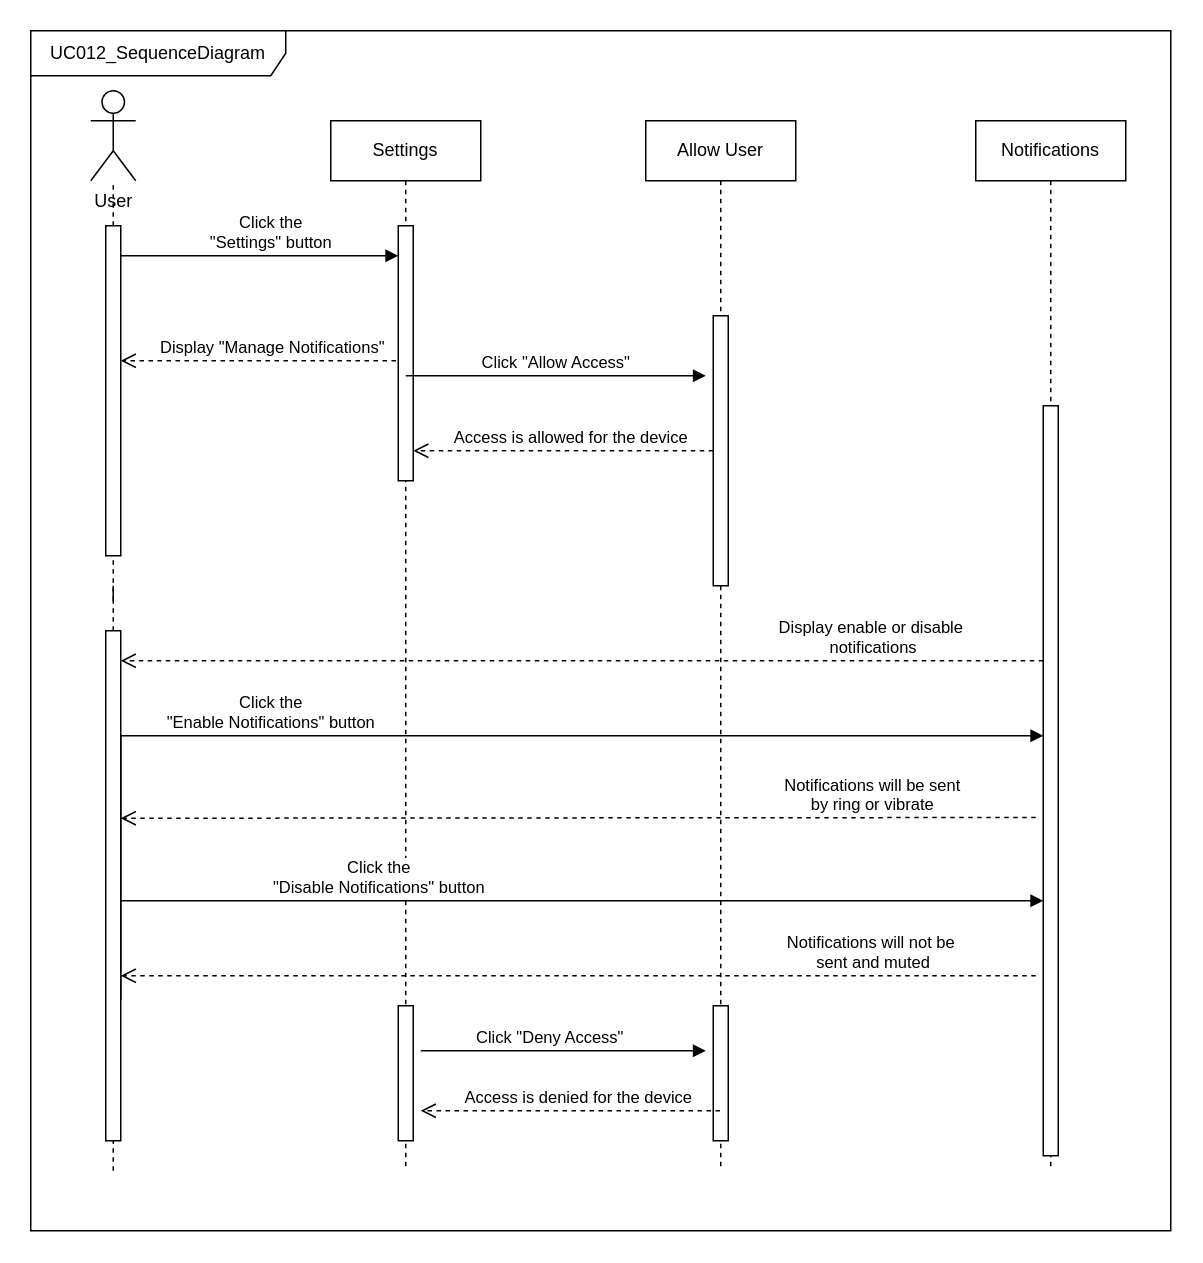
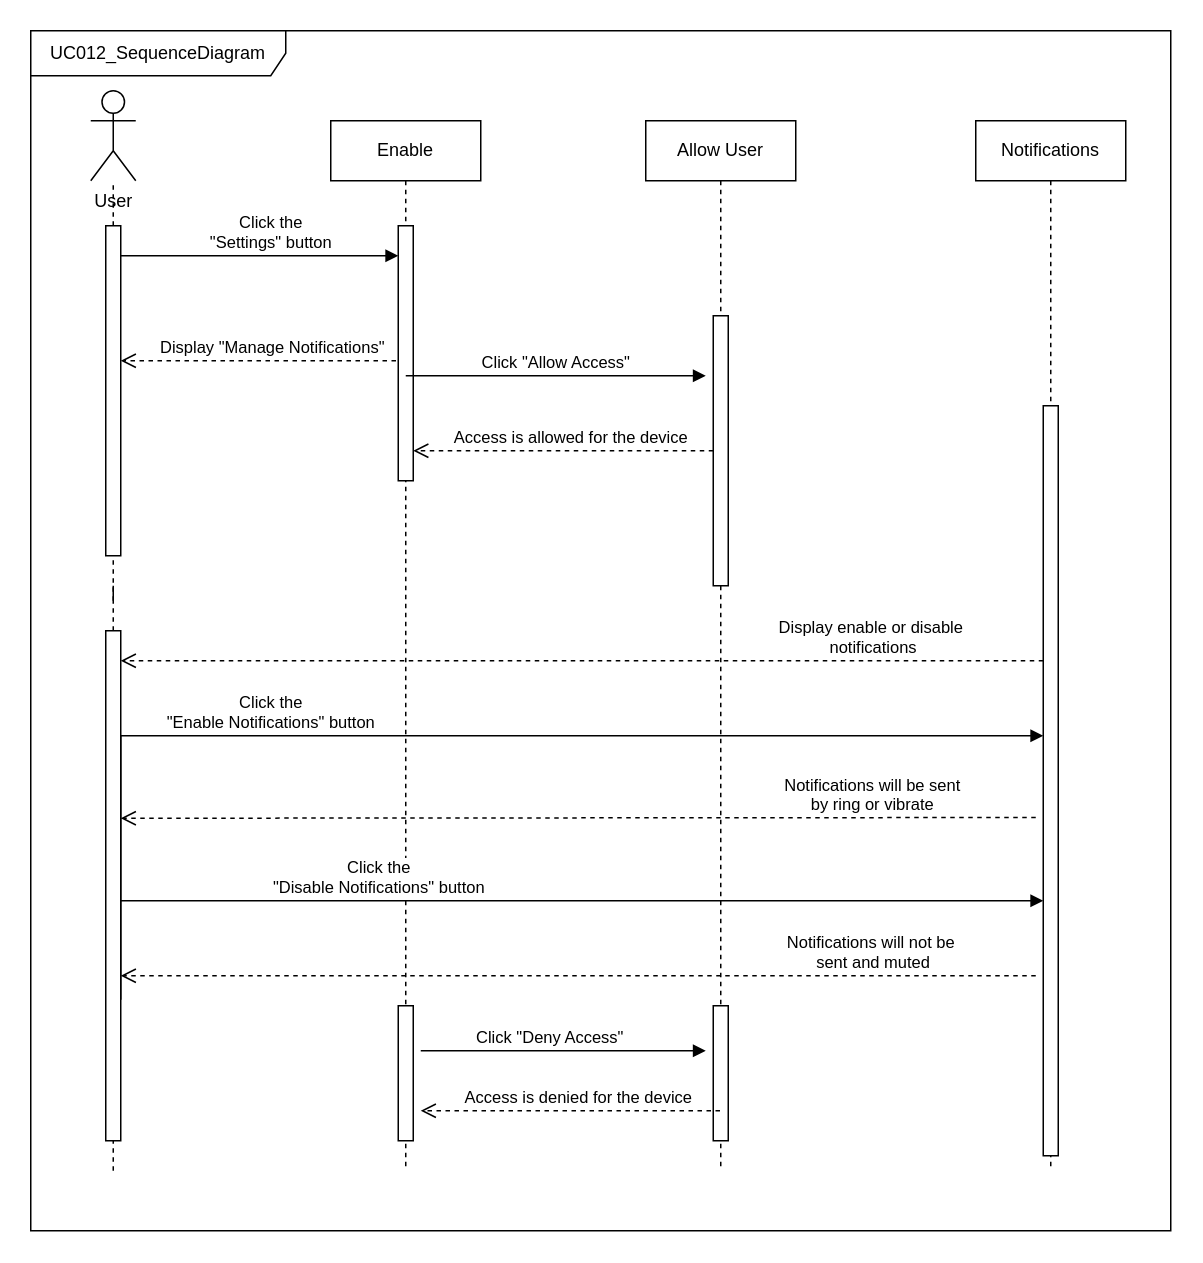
(406, 151) -> (406, 151)
